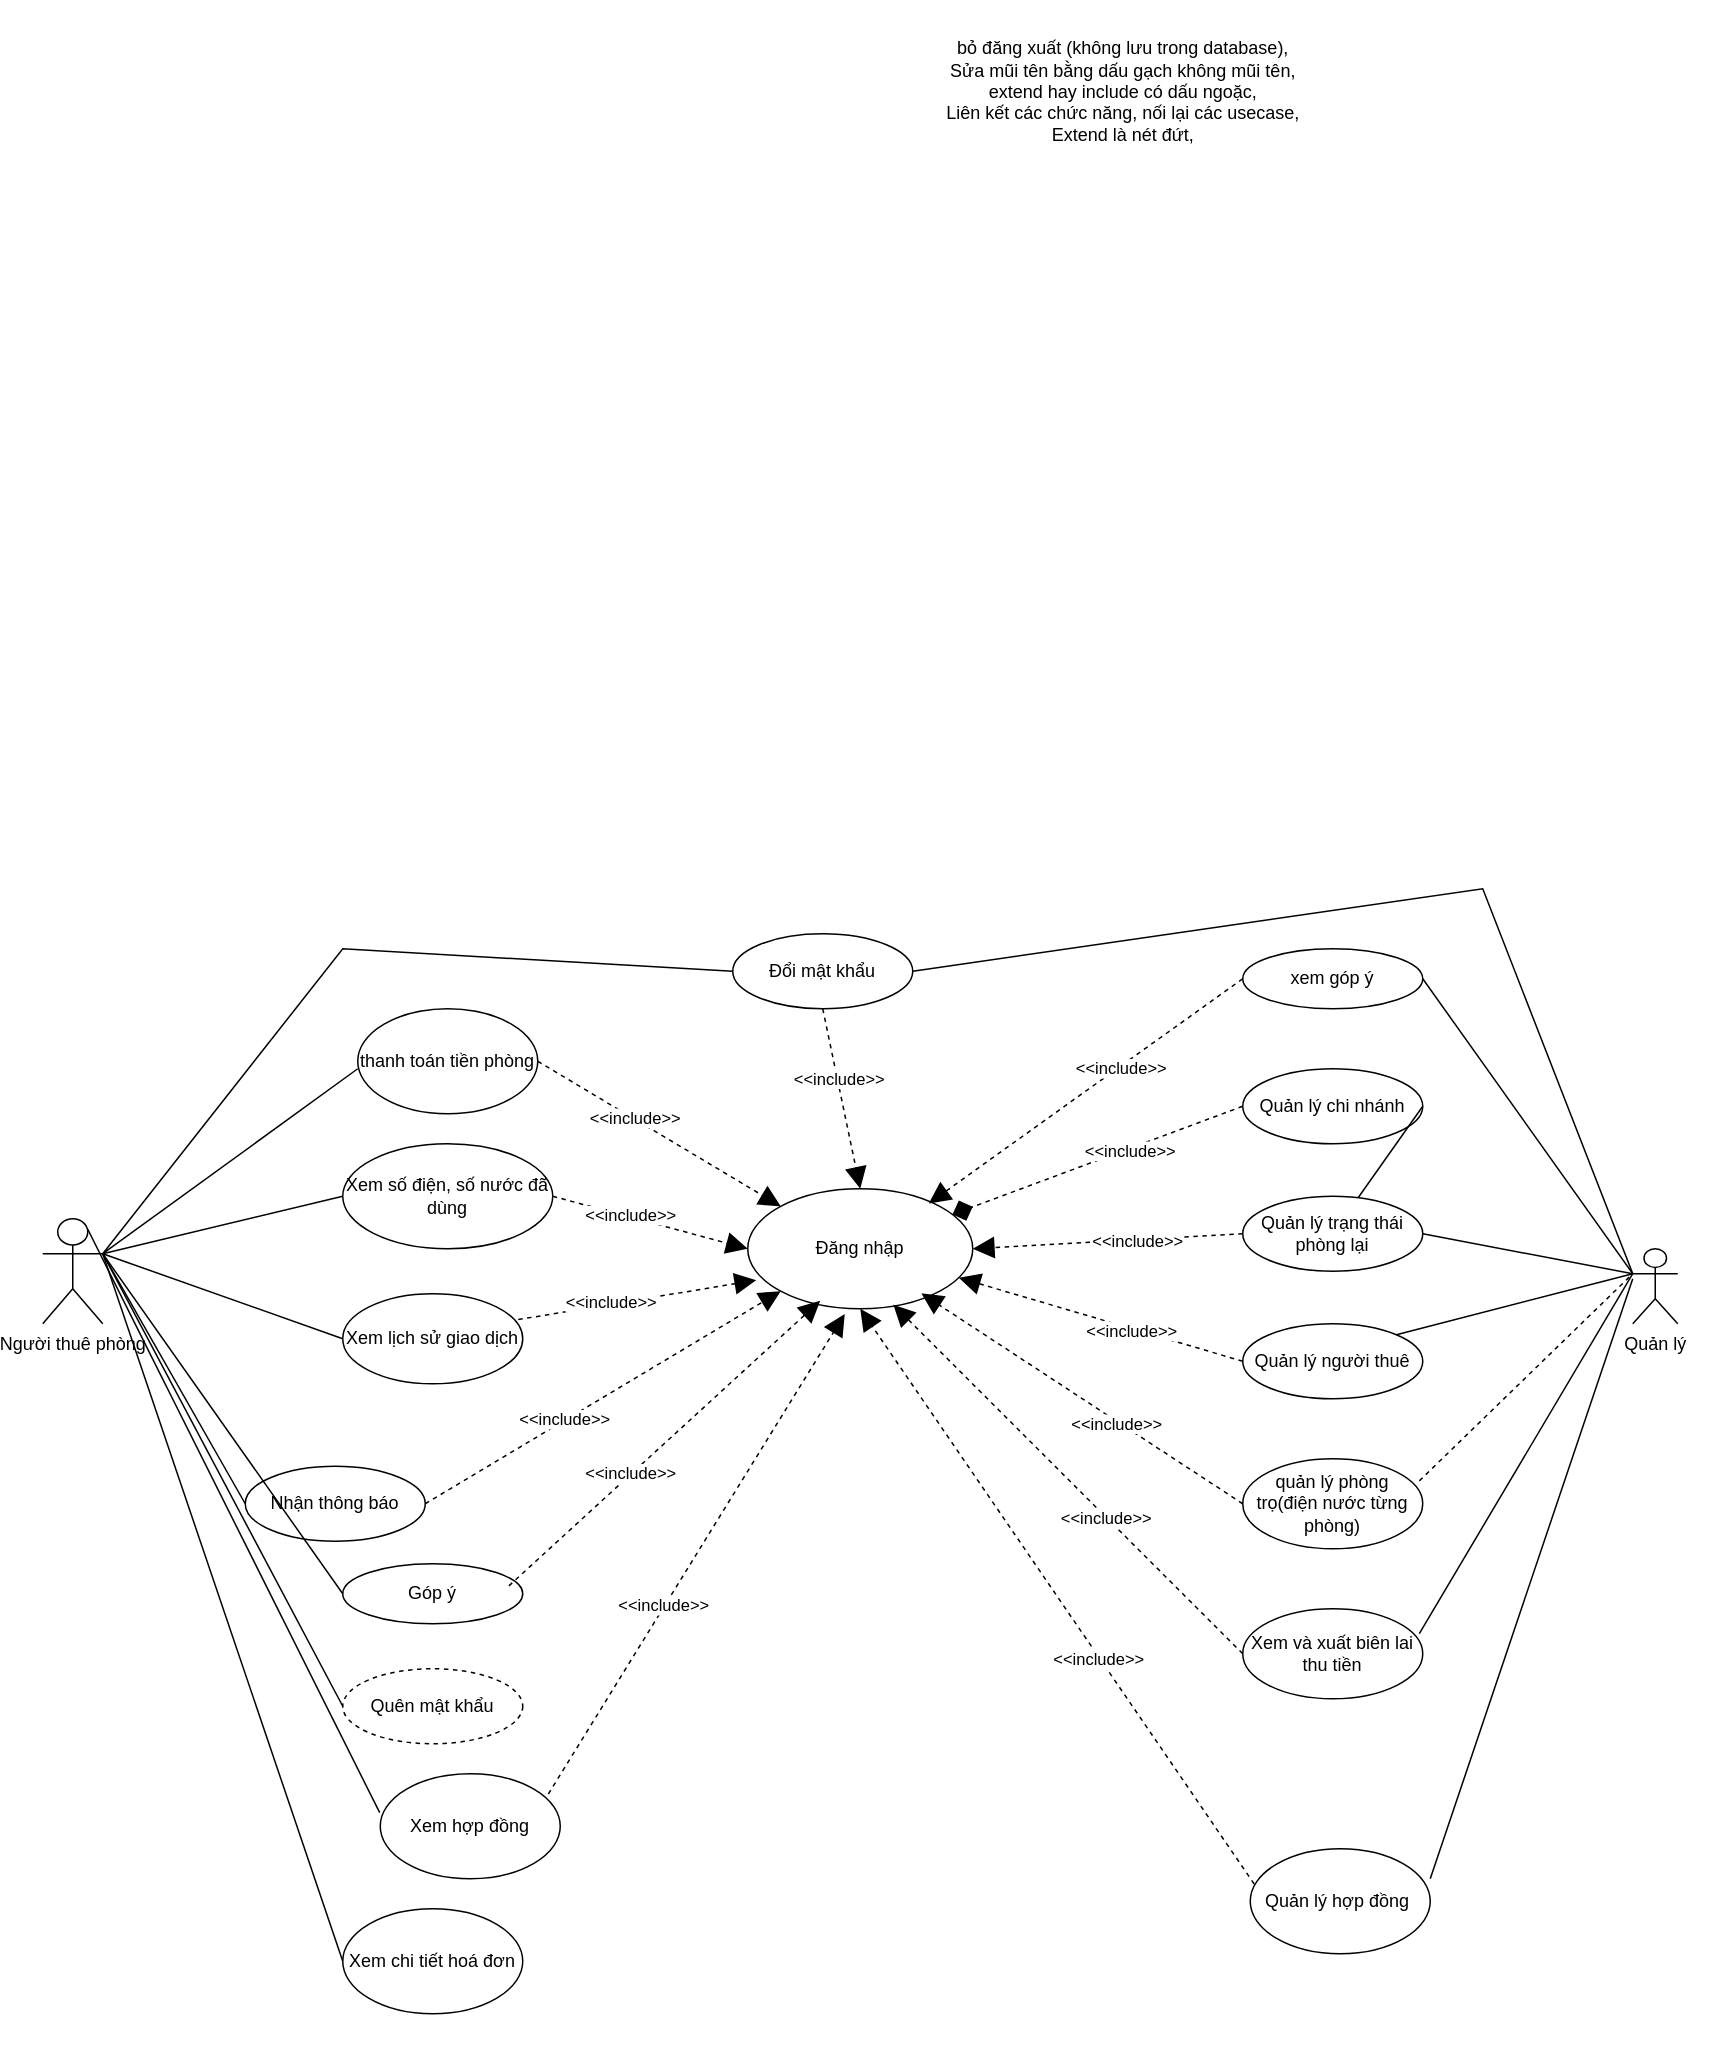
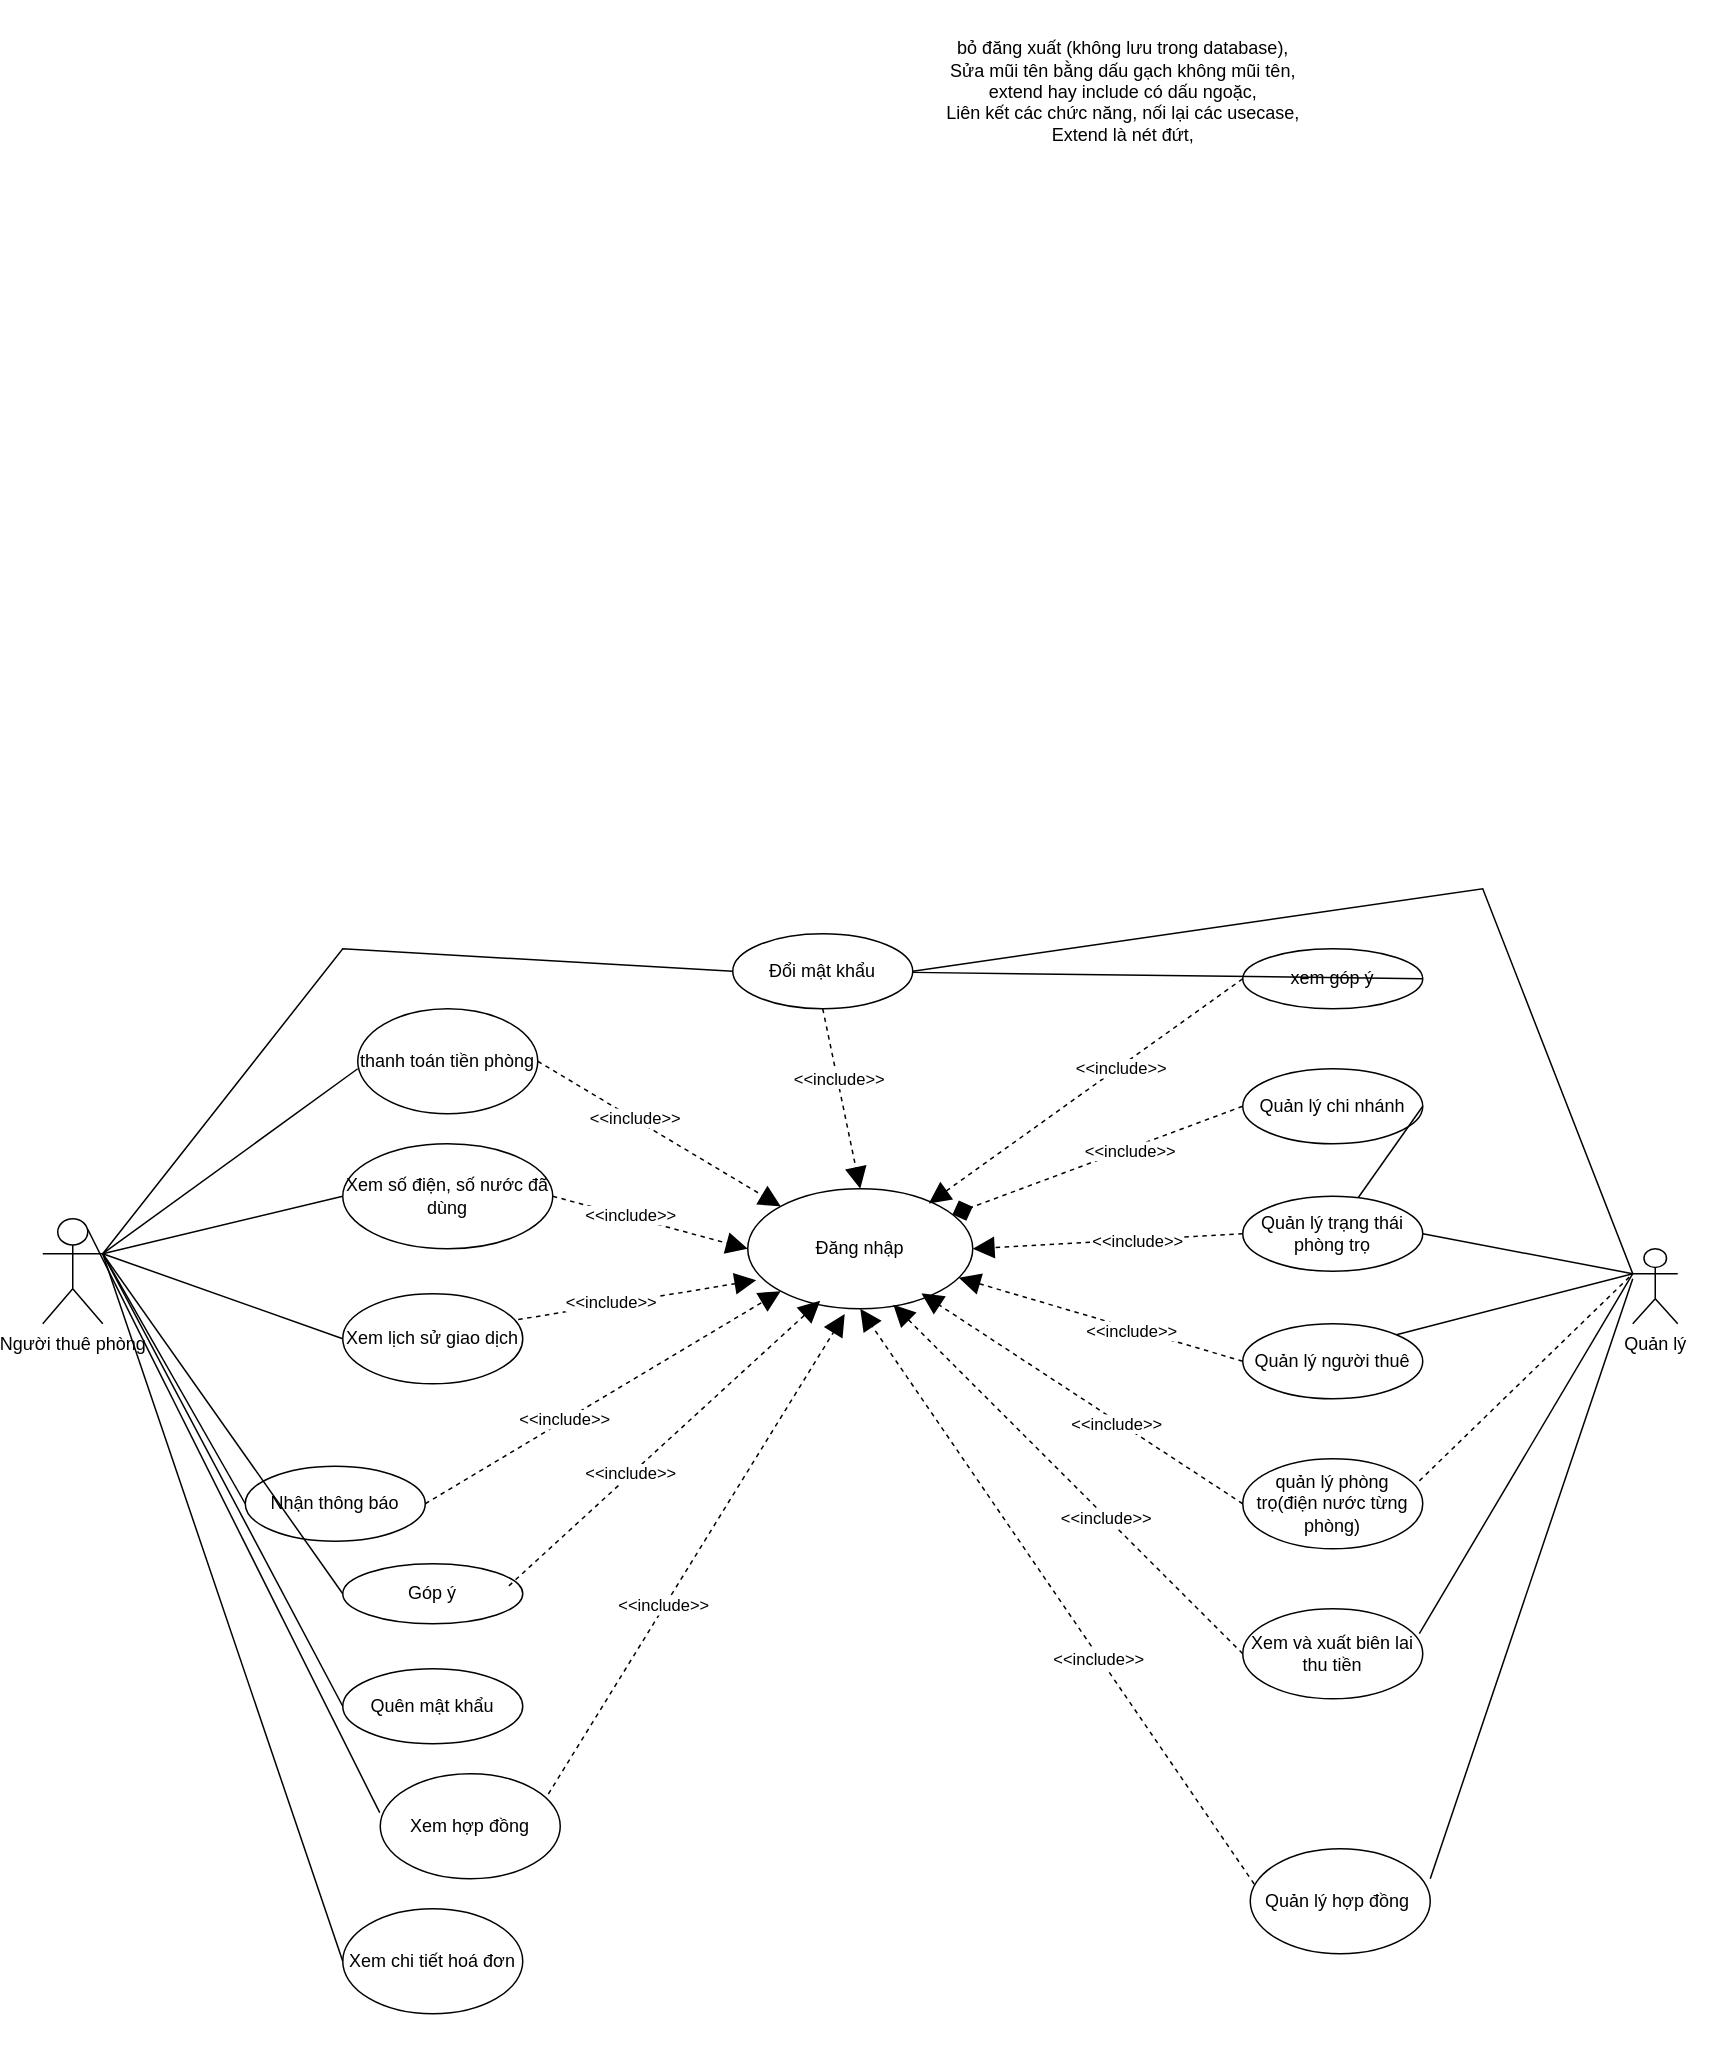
(1525, 1122) -> (1172, 976)
(1333, 1234) -> (1333, 1234)
(433, 1706) -> (433, 1706)
